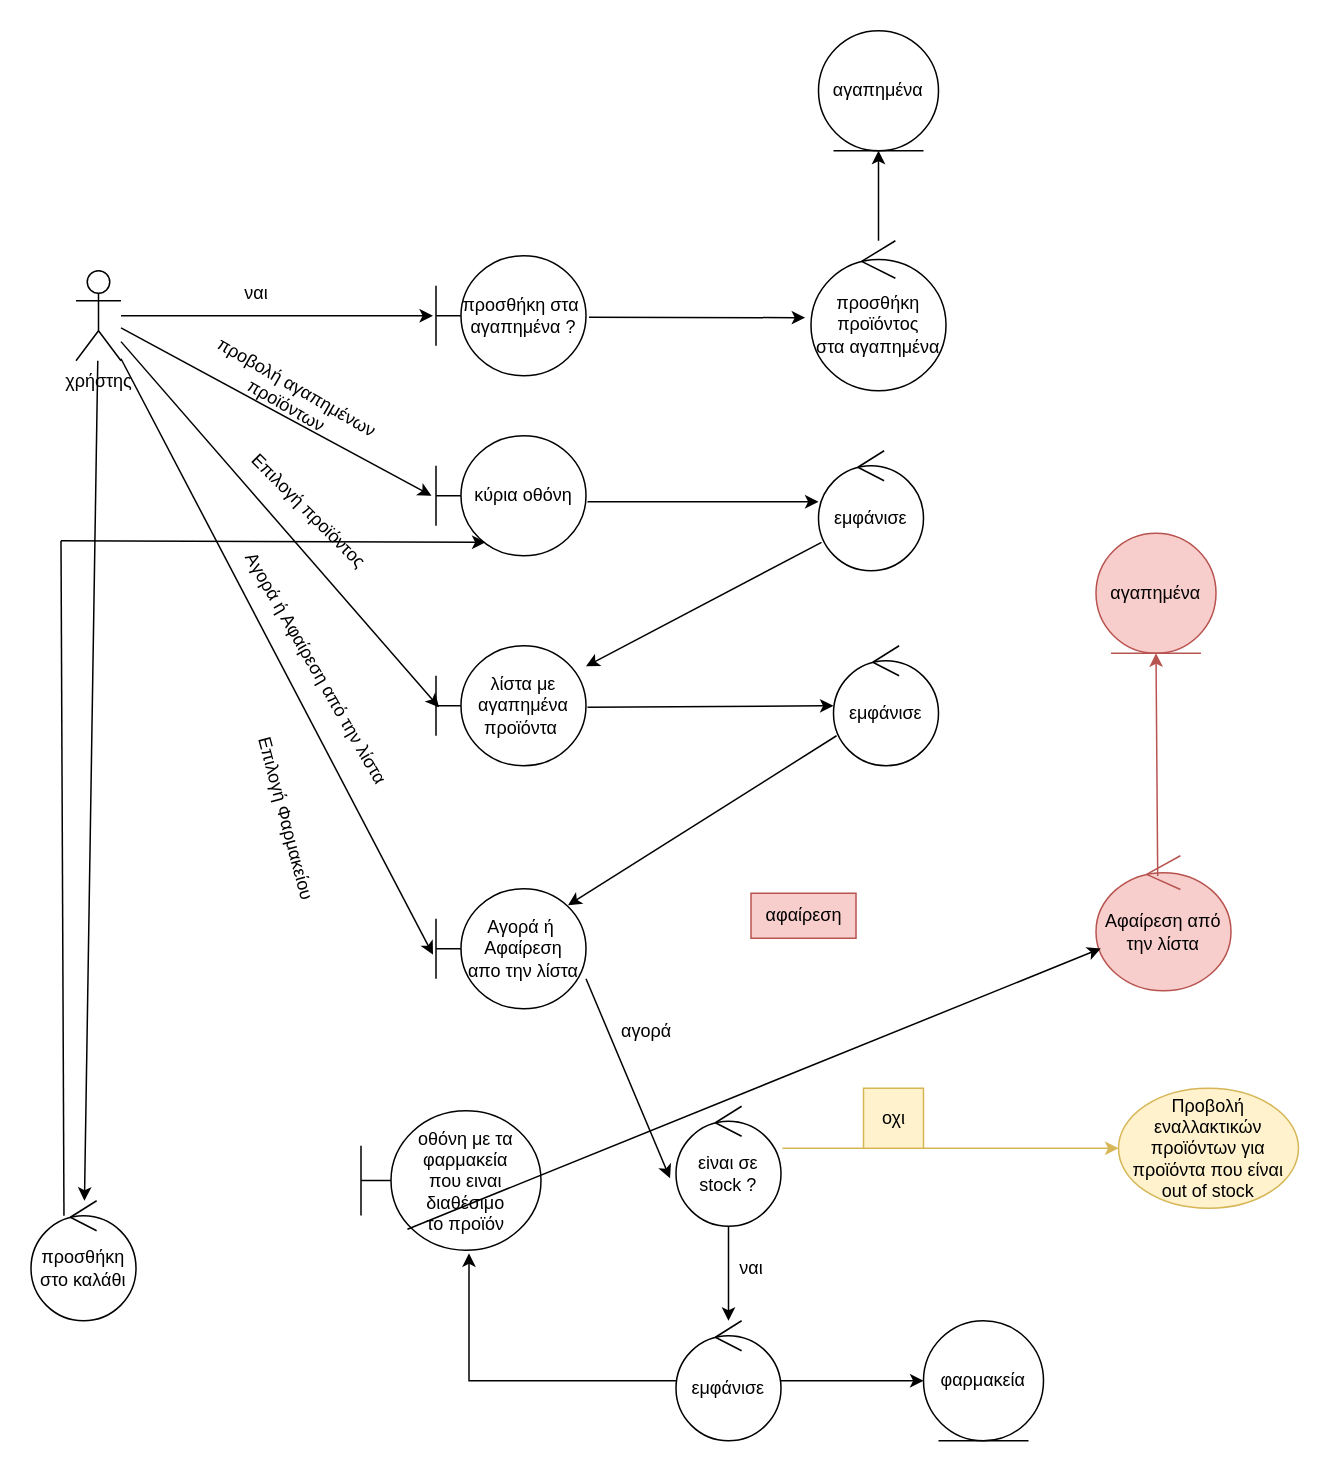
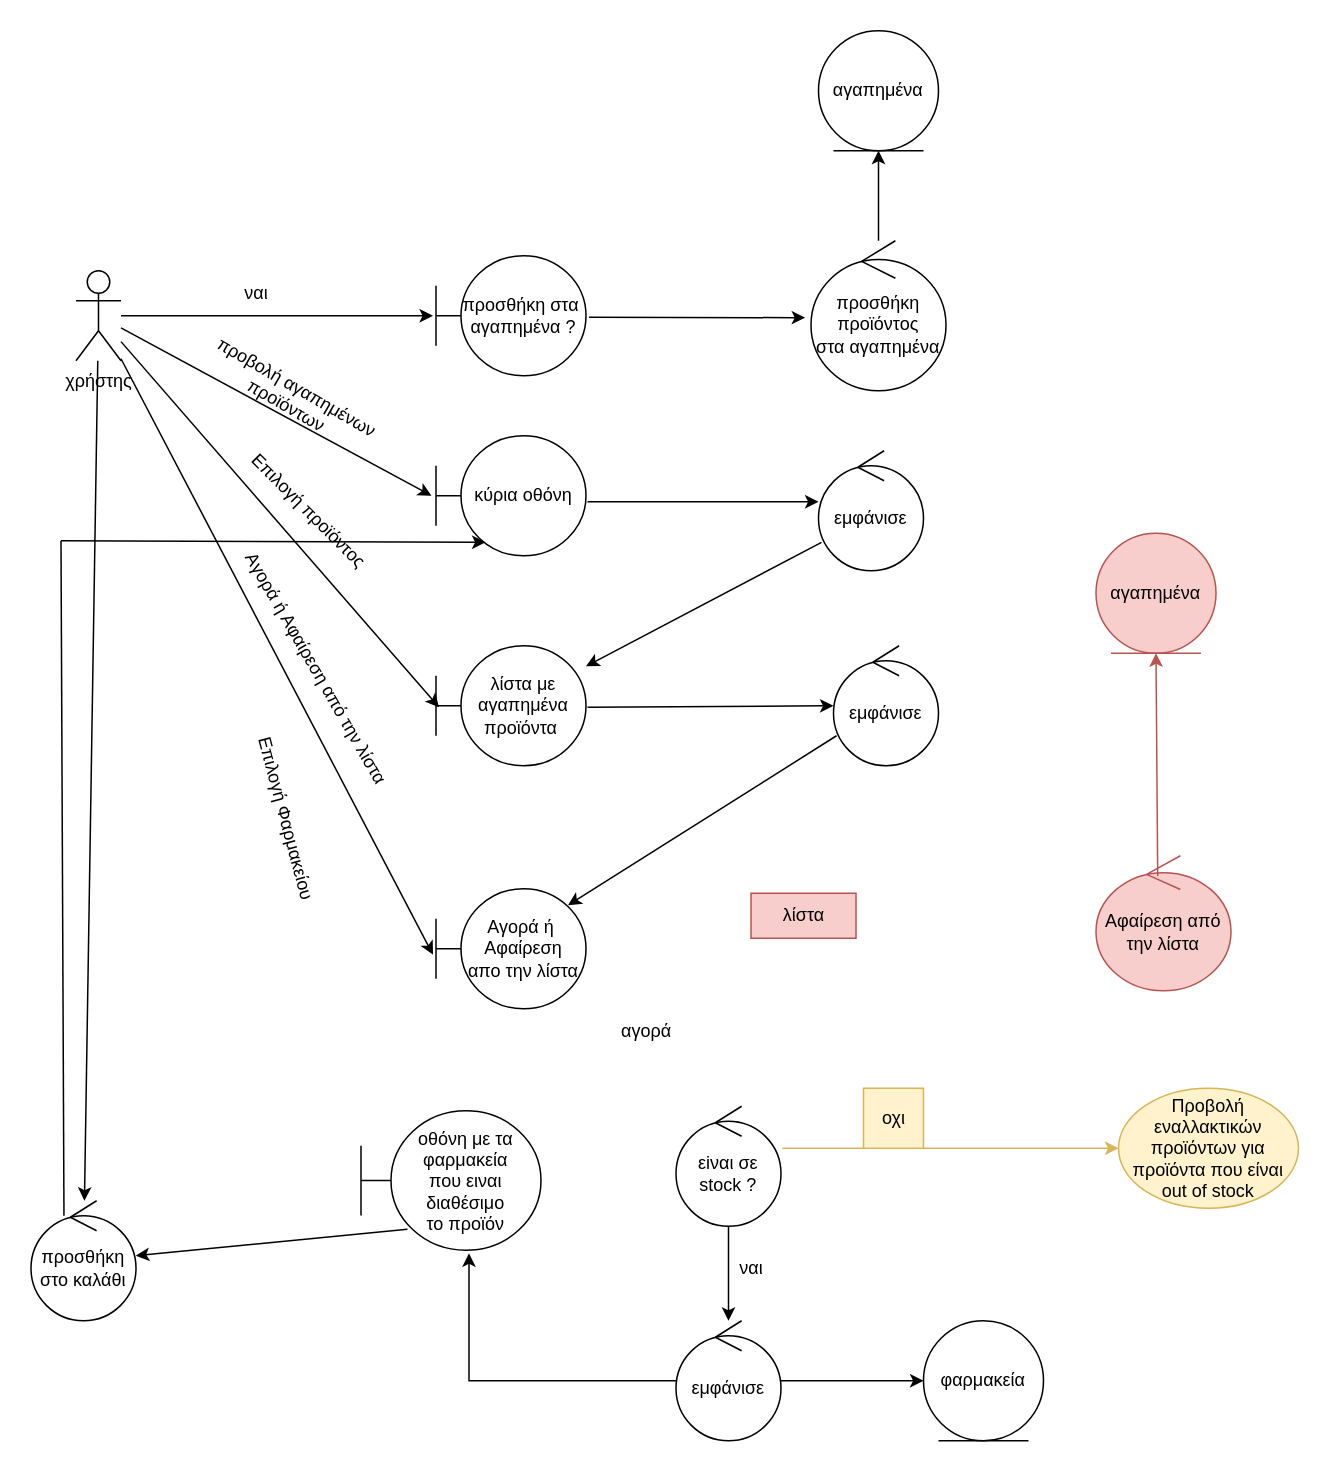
(804, 916) -> (804, 916)
(626, 1074) -> none
(749, 1091) -> (277, 1242)
